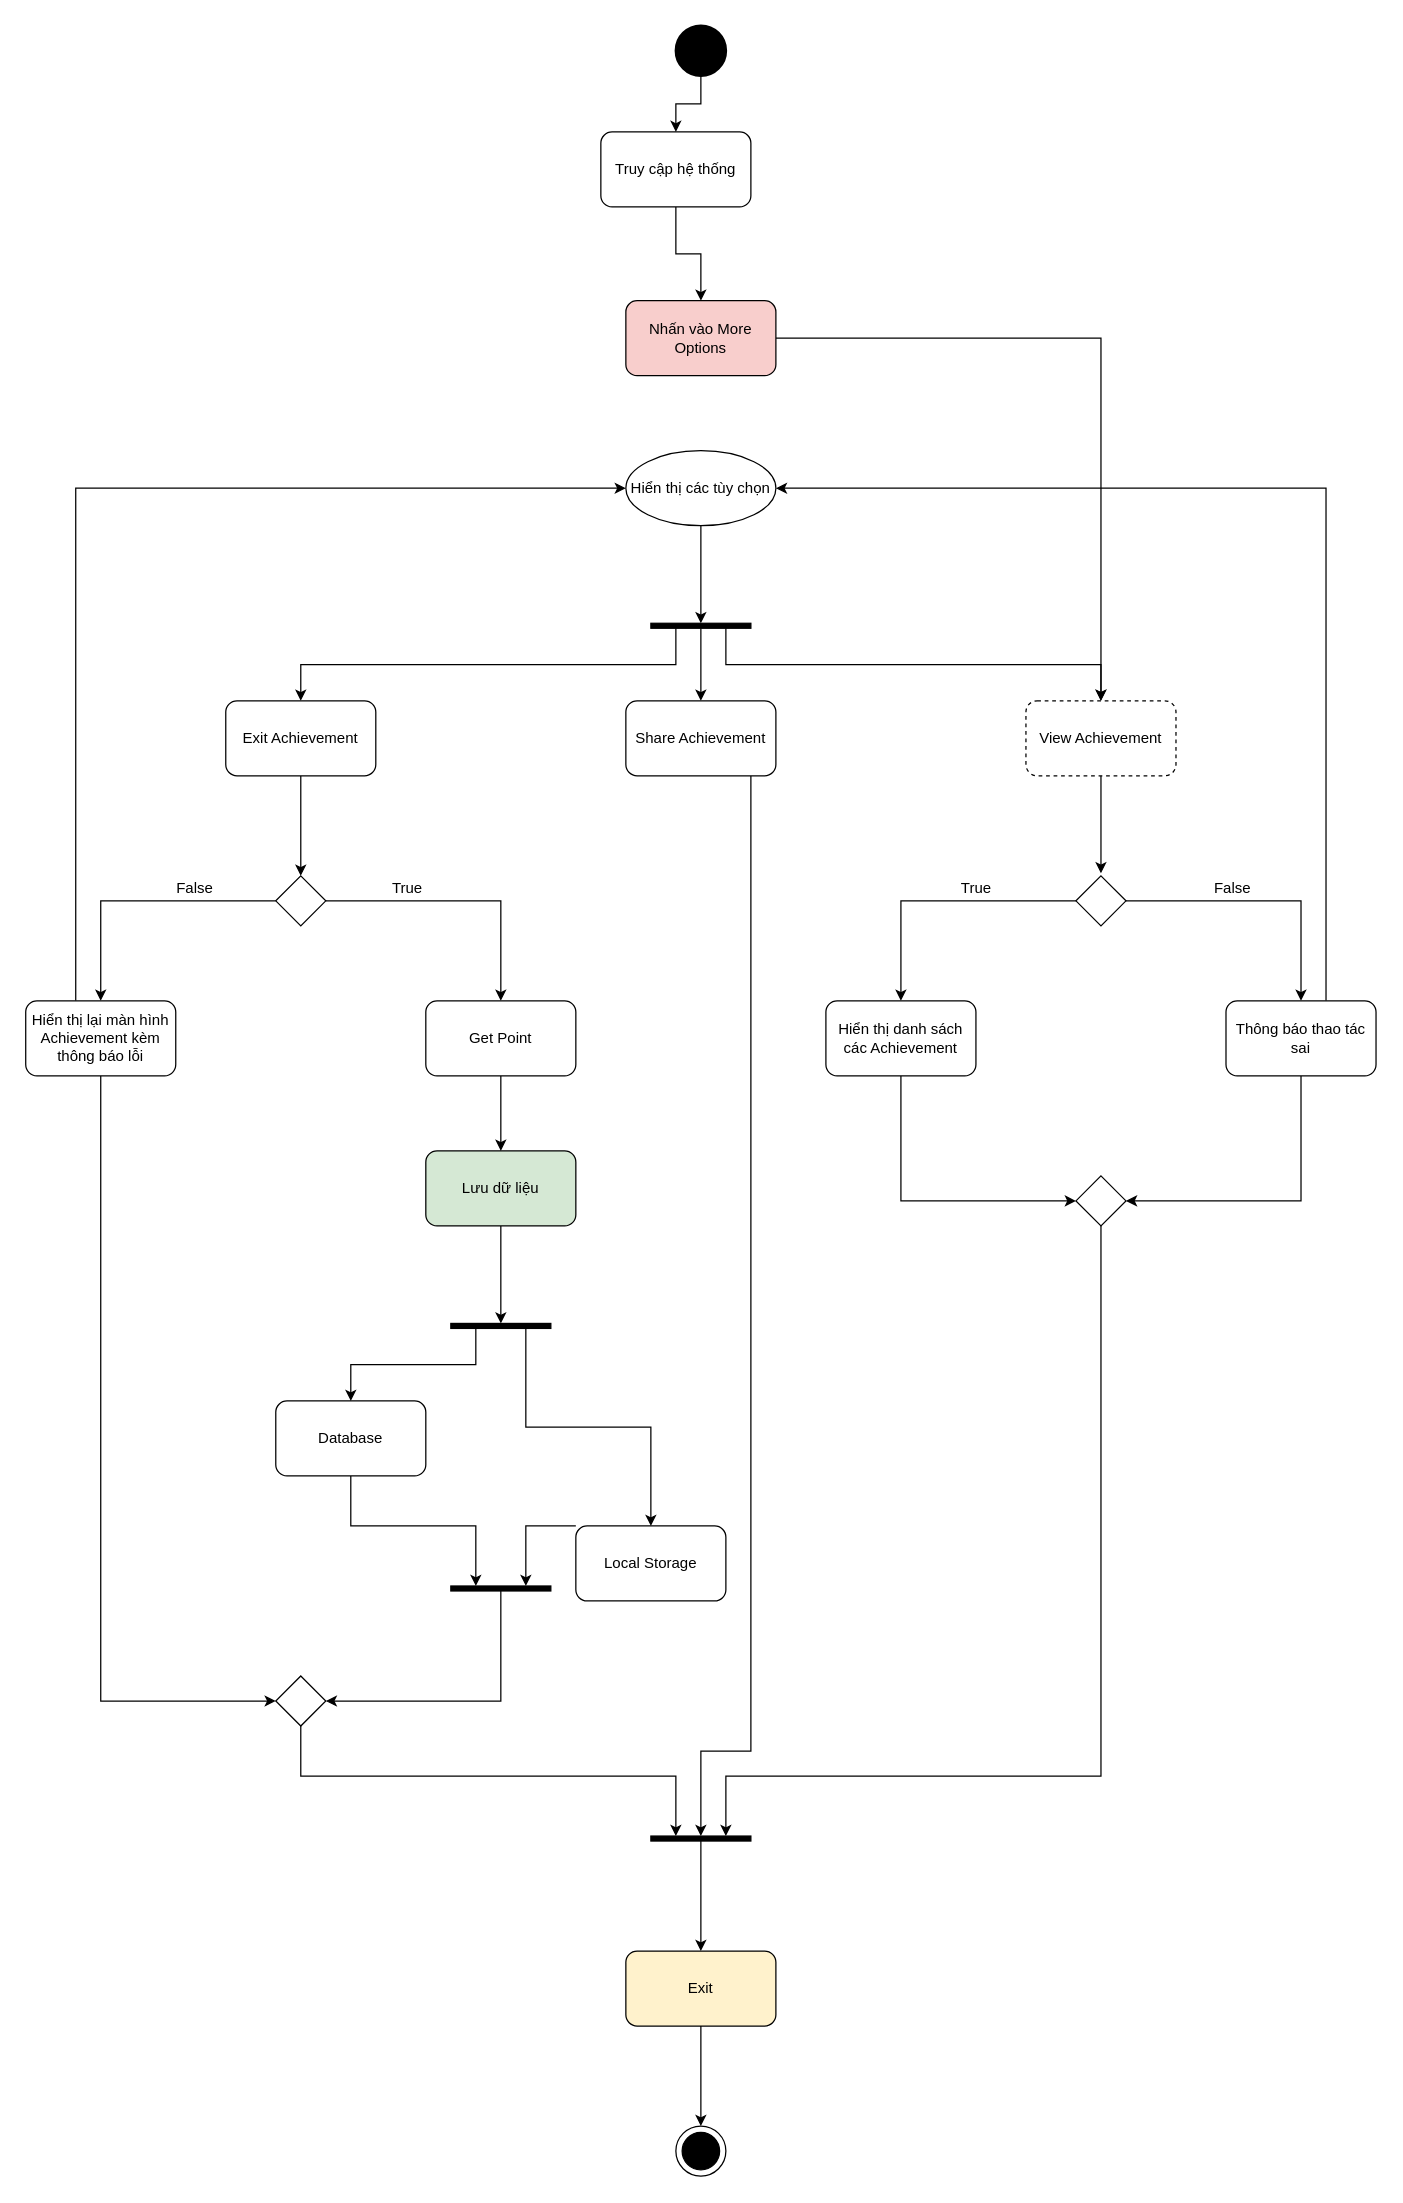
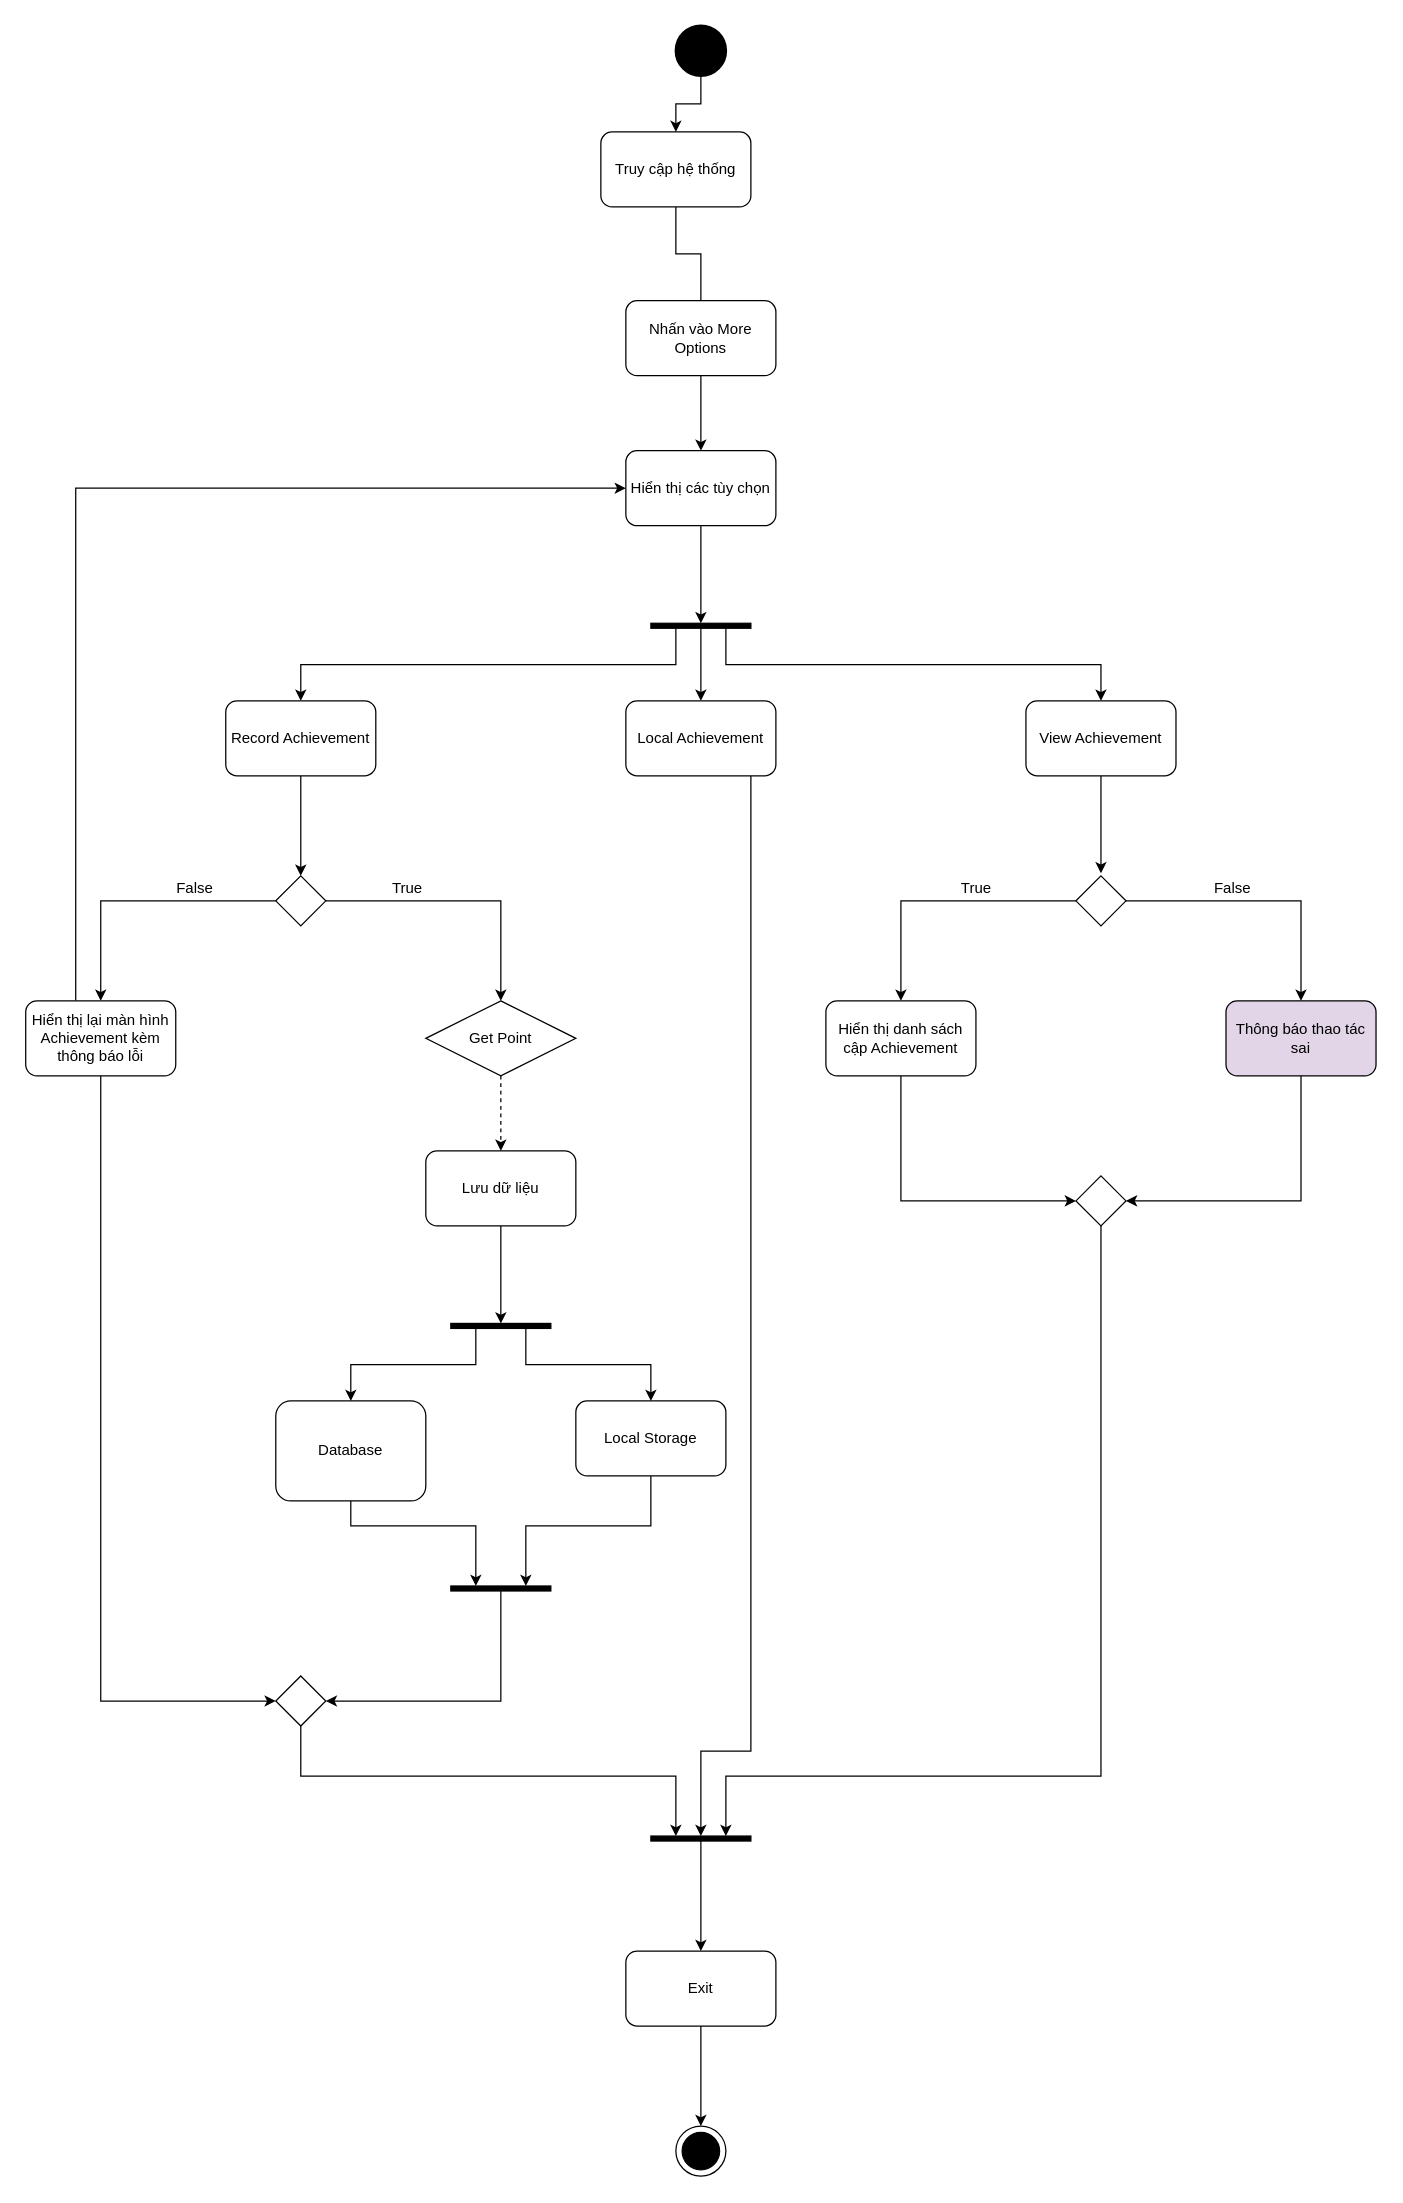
(701, 291) -> (701, 293)
(701, 338) -> (701, 338)
(1100, 338) -> (701, 409)
(701, 488) -> (701, 488)
(1311, 488) -> none
(301, 738) -> (301, 738)
(701, 738) -> (701, 738)
(1101, 738) -> (1101, 738)
(501, 1038) -> (501, 1038)
(901, 1038) -> (901, 1038)
(1301, 1038) -> (1301, 1038)
(501, 1109) -> (501, 1109)
(501, 1188) -> (501, 1188)
(351, 1438) -> (351, 1451)
(651, 1563) -> (651, 1438)
(701, 1988) -> (701, 1988)
